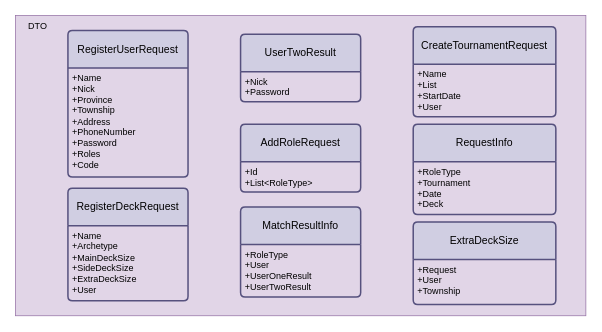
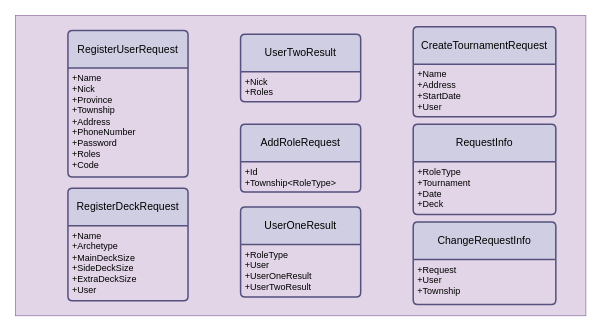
(38, 27) -> none
(268, 88) -> (259, 88)
(443, 91) -> (443, 91)
(280, 178) -> (290, 178)
(300, 225) -> (300, 225)
(484, 240) -> (484, 240)
